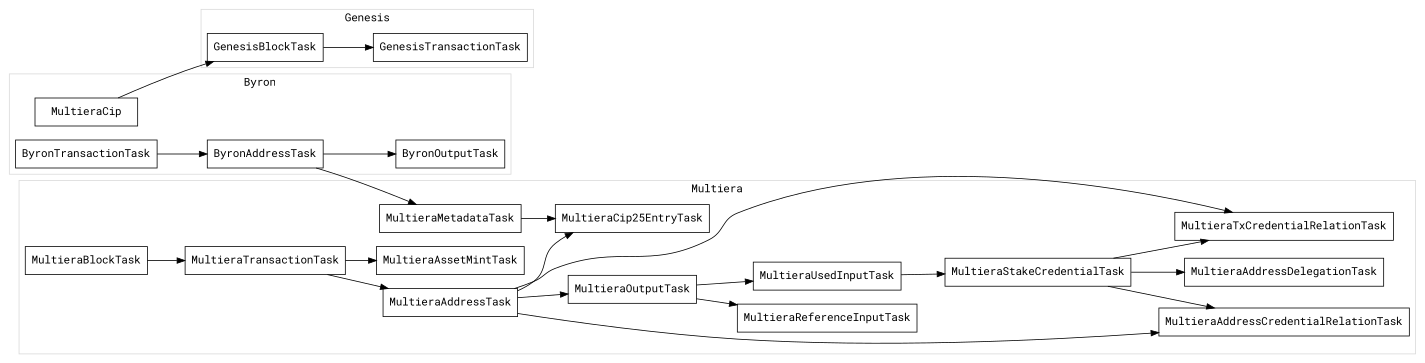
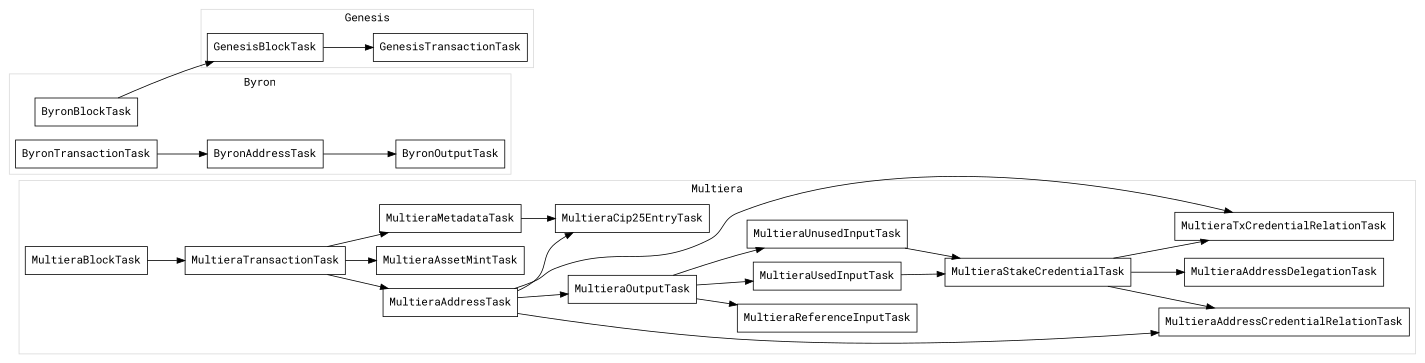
(86, 112) -> (86, 112)
(368, 185) -> (354, 240)
none -> (827, 234)
